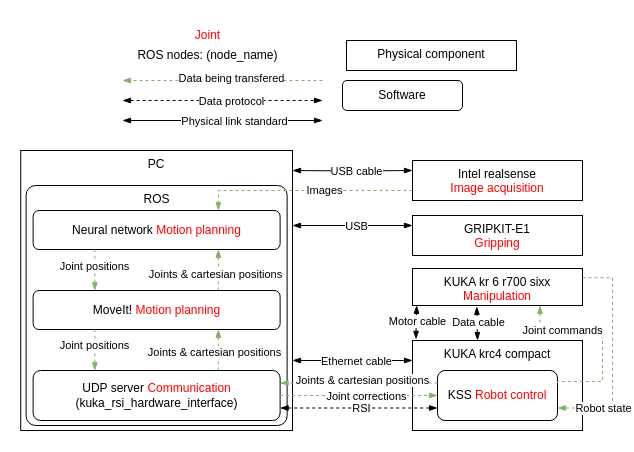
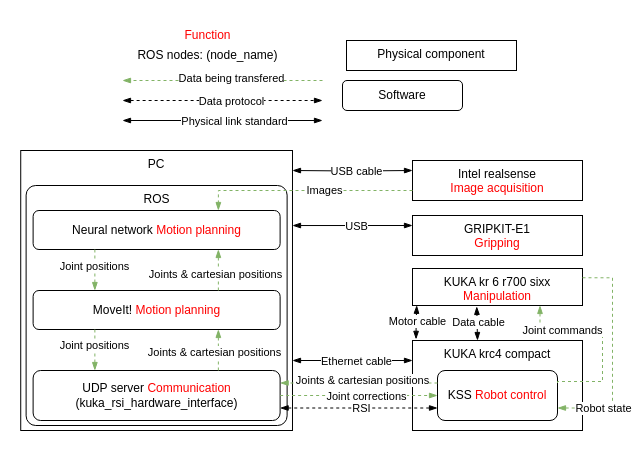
(208, 36) -> (208, 36)
